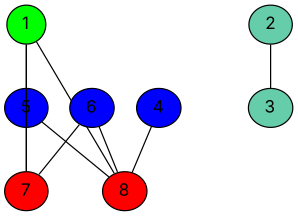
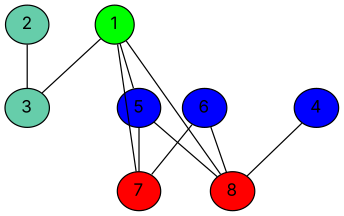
none -> (71, 66)
